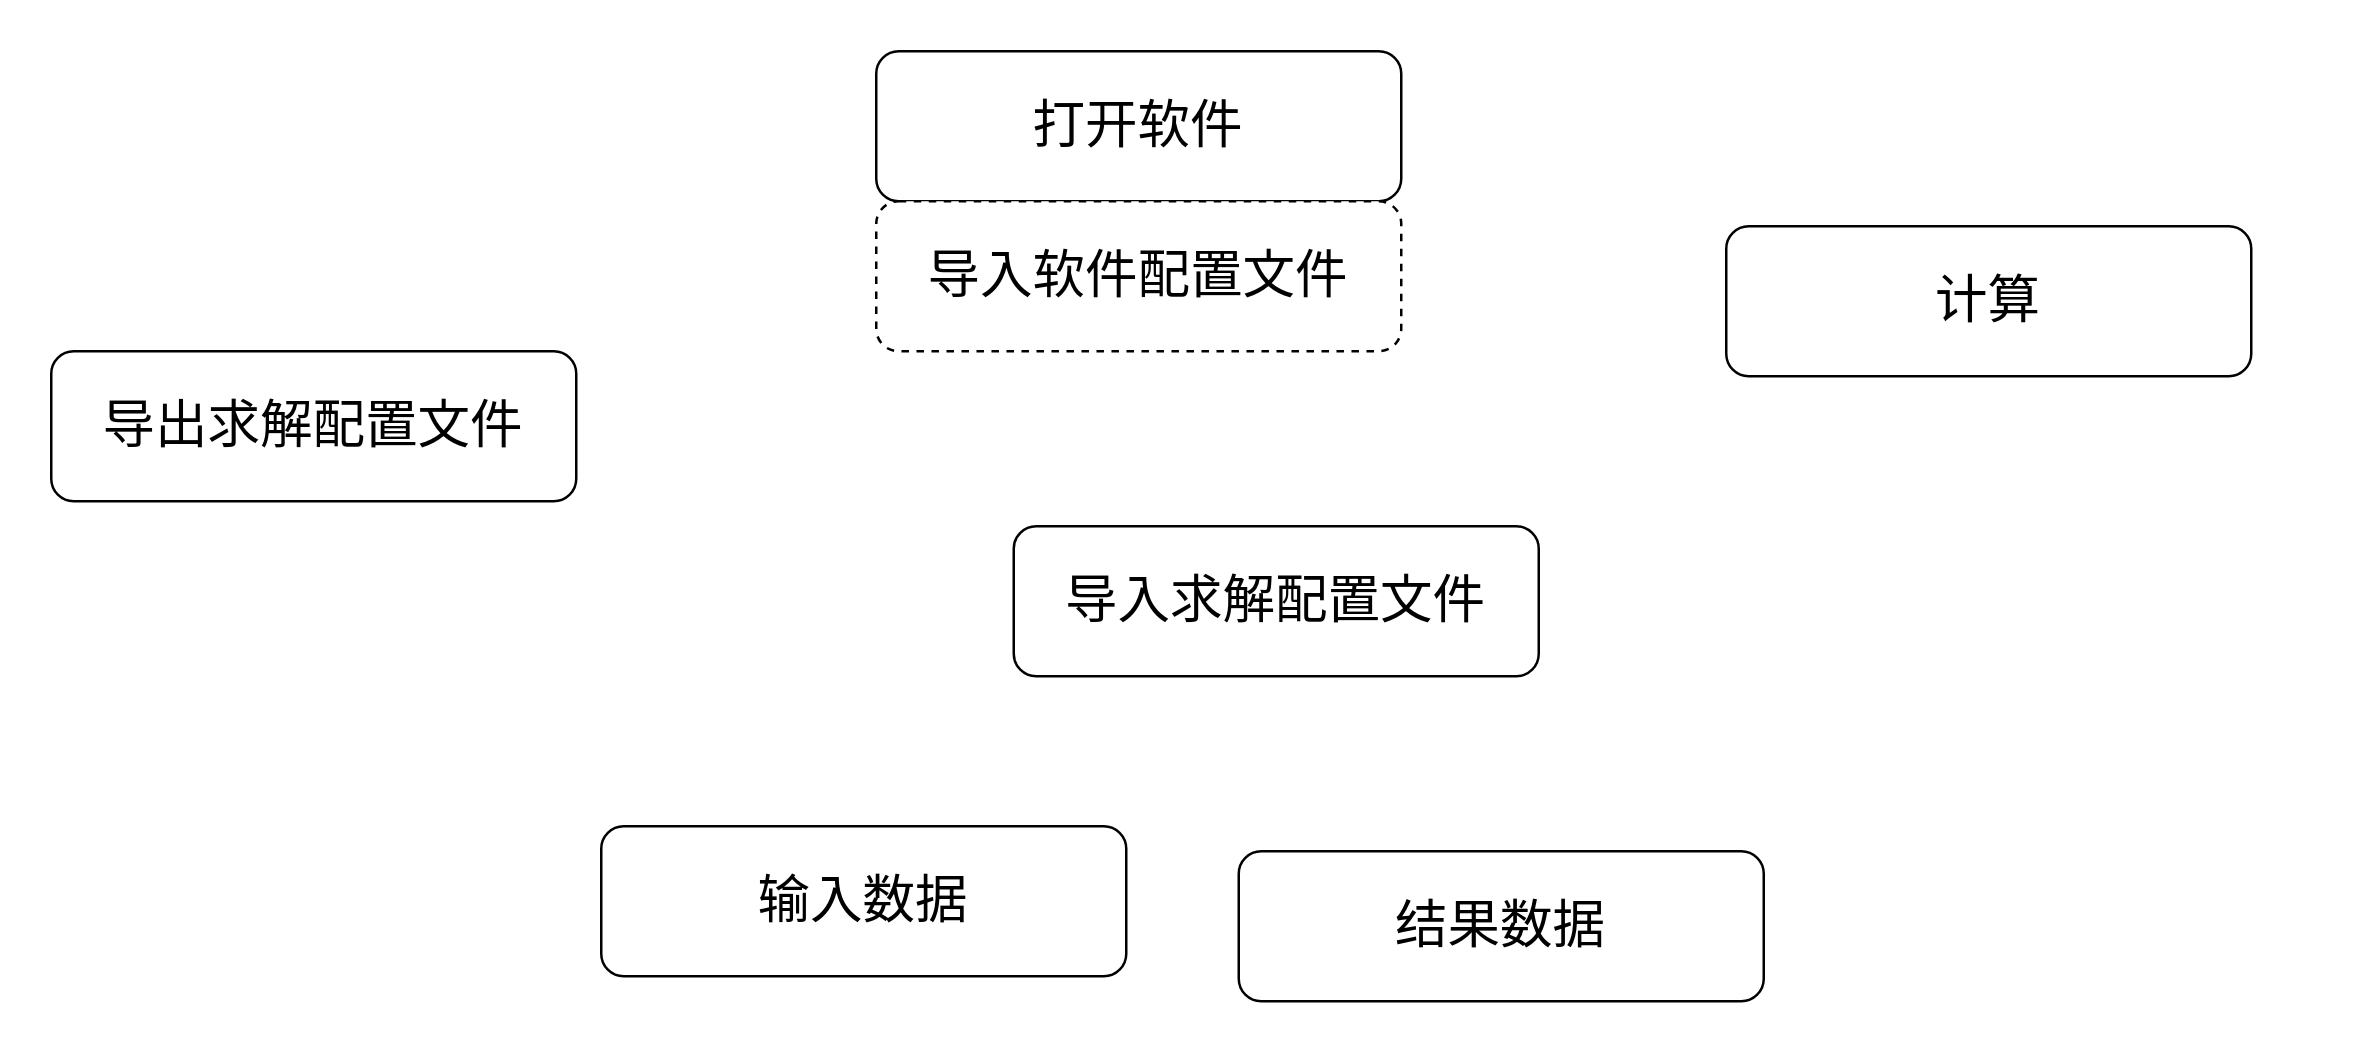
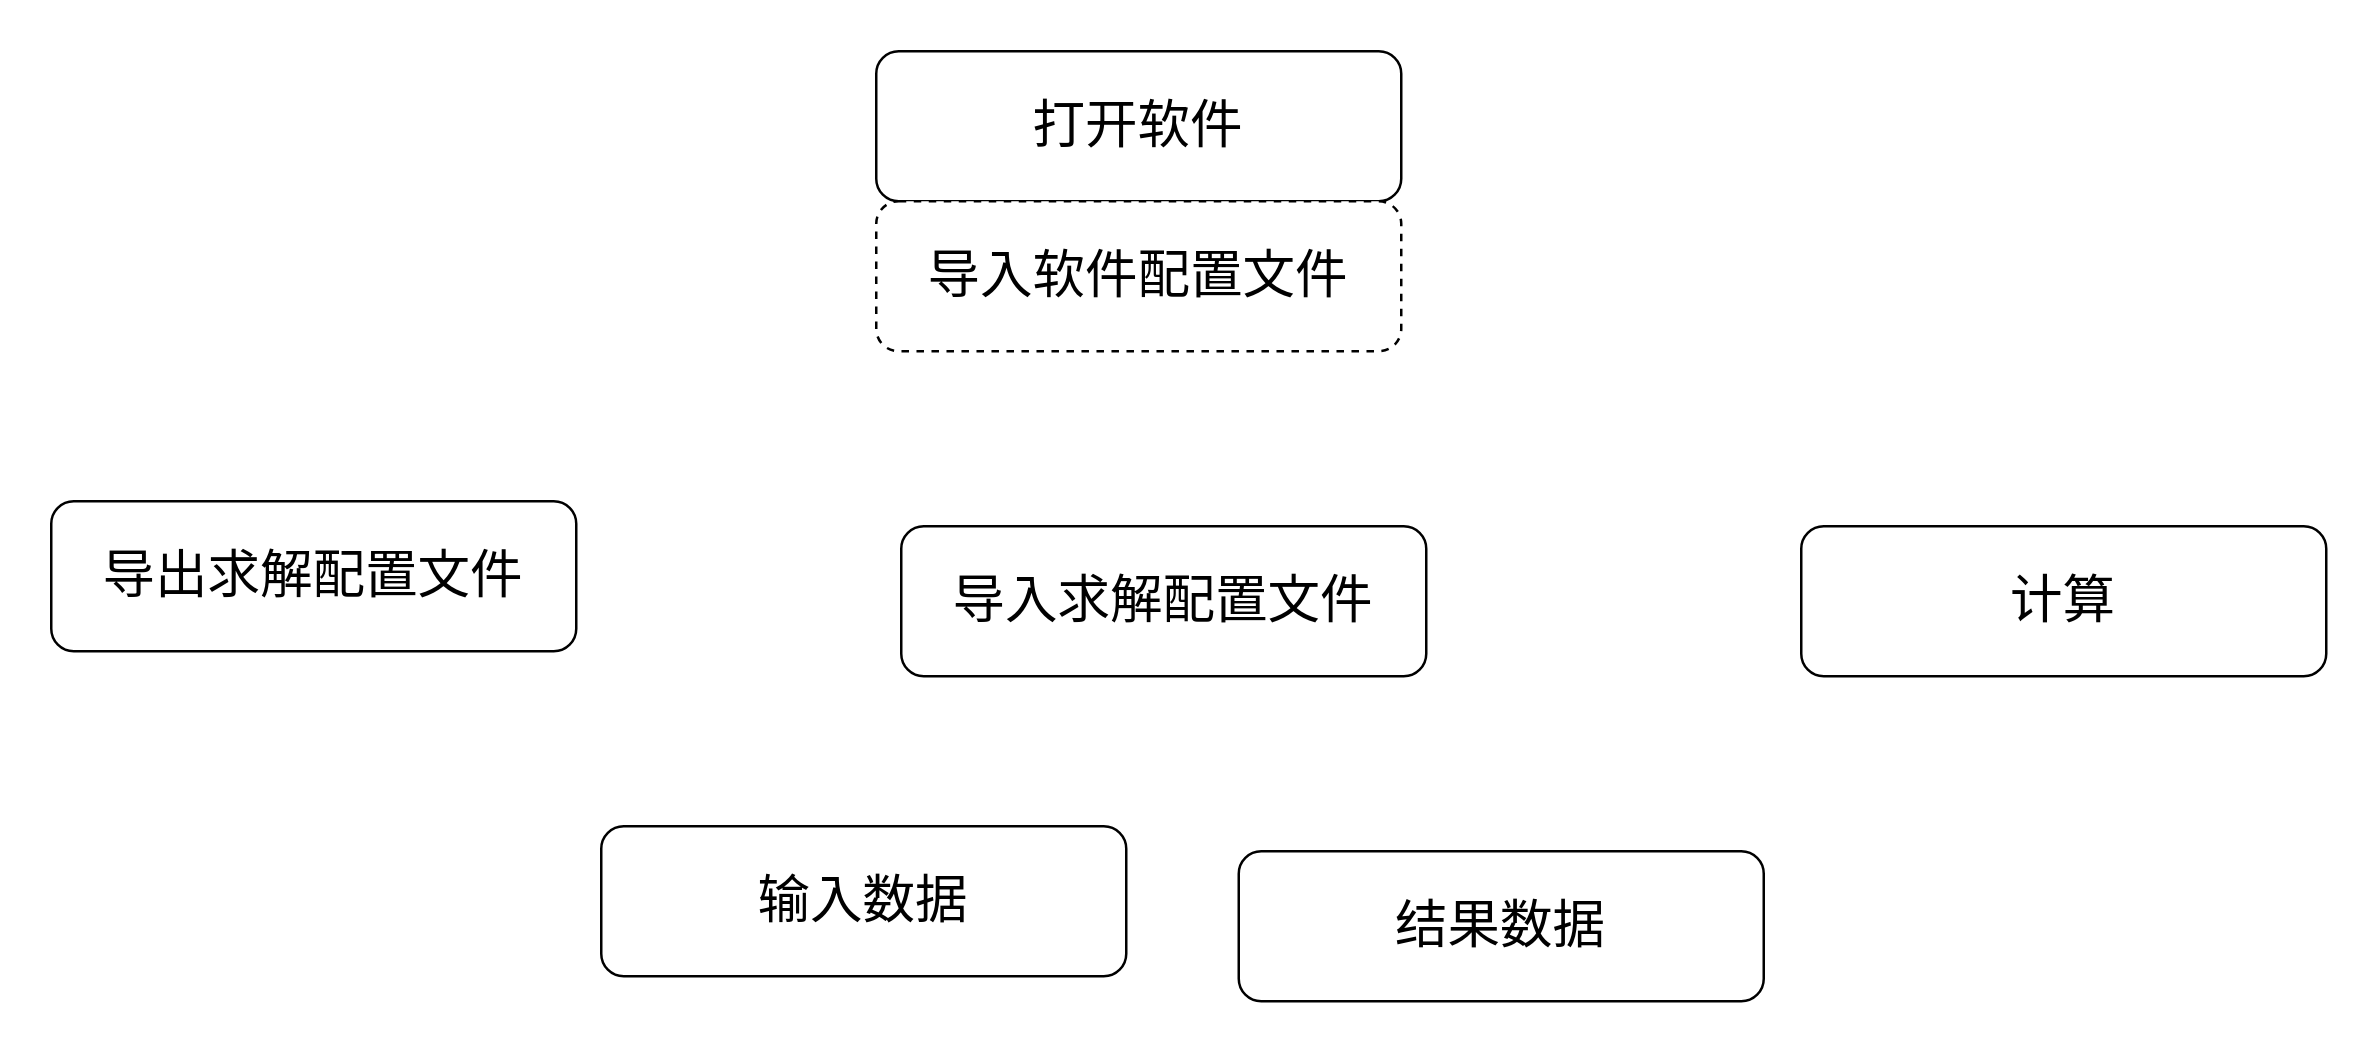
(1989, 301) -> (2064, 601)
(314, 426) -> (314, 576)
(1276, 601) -> (1164, 601)
